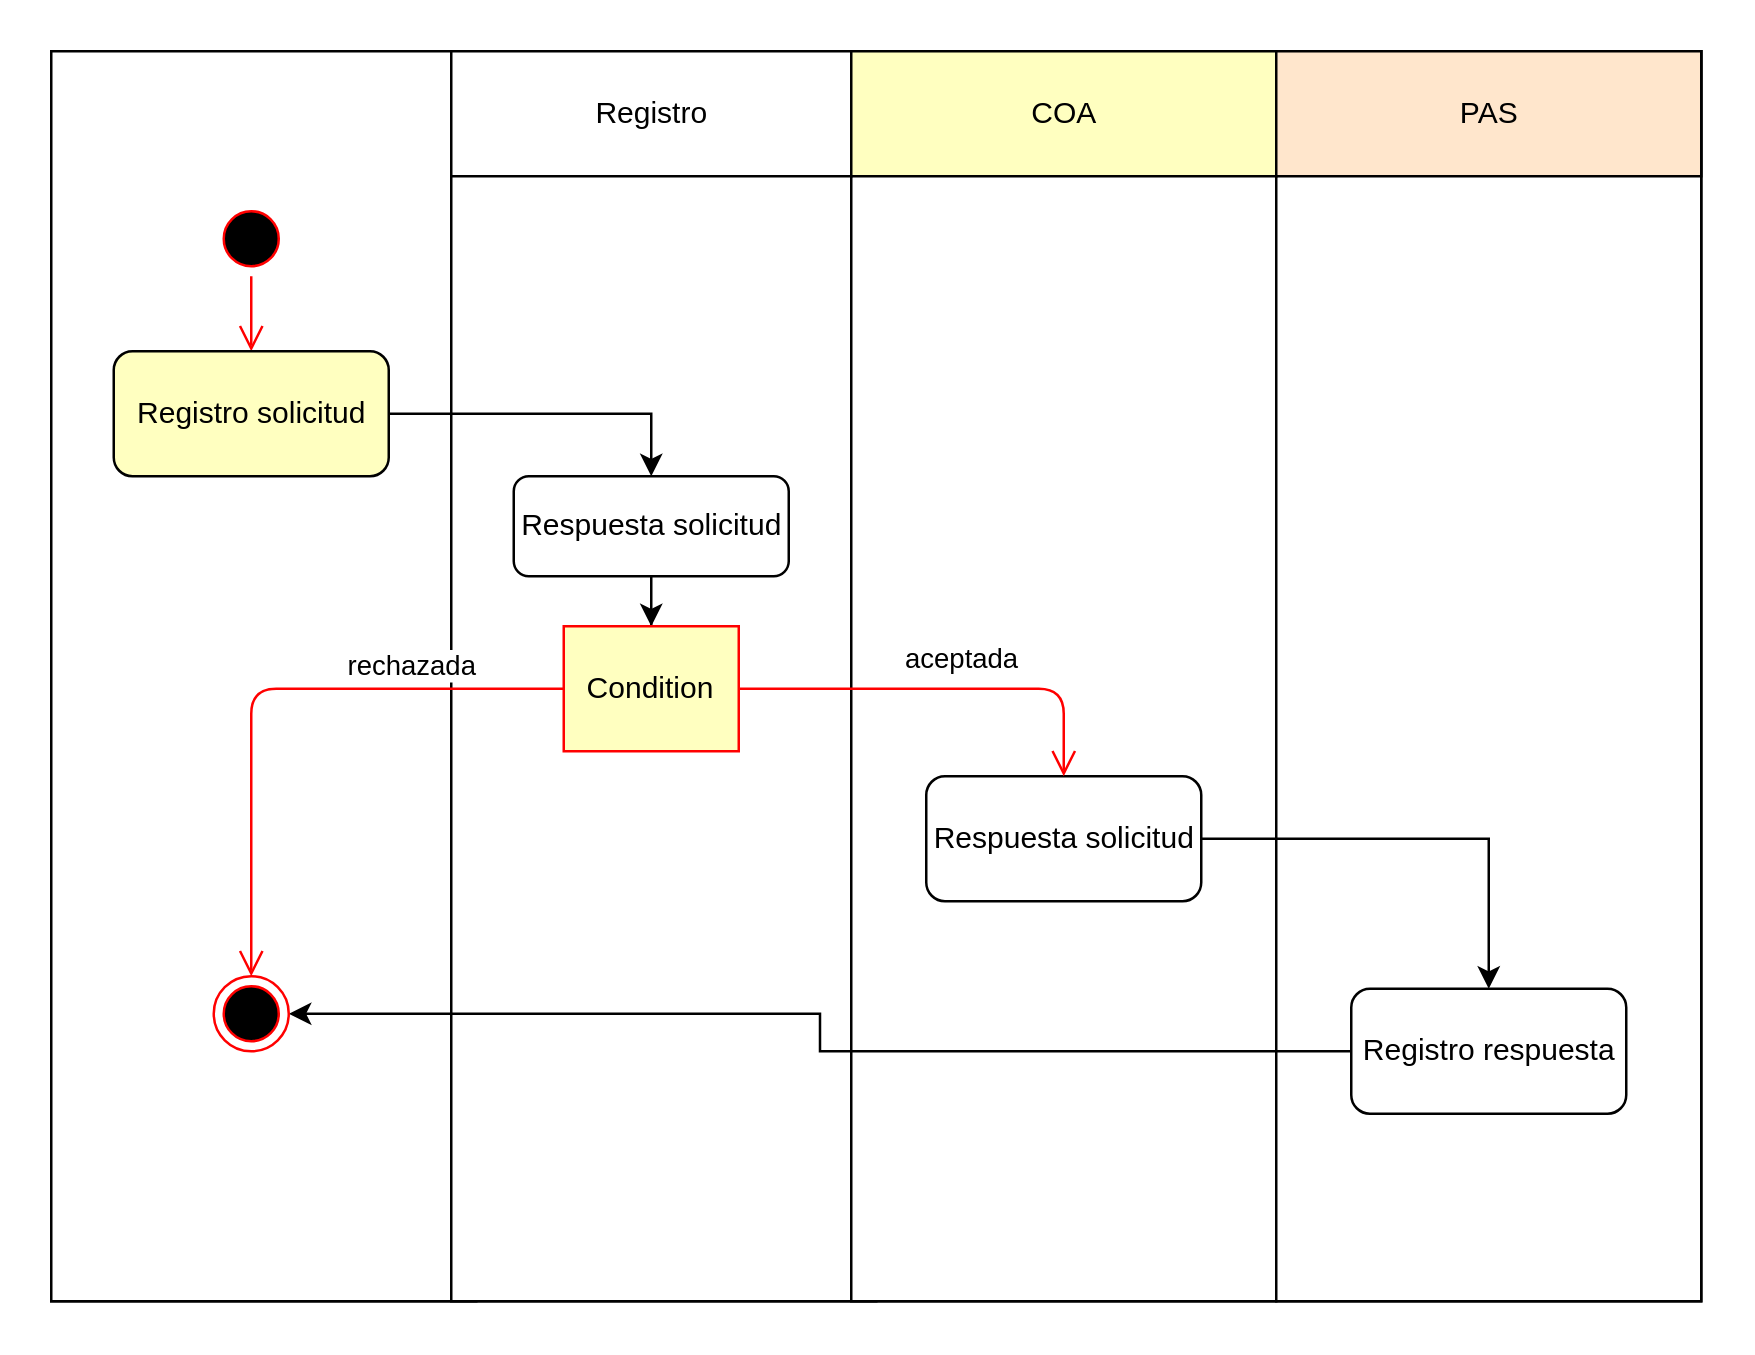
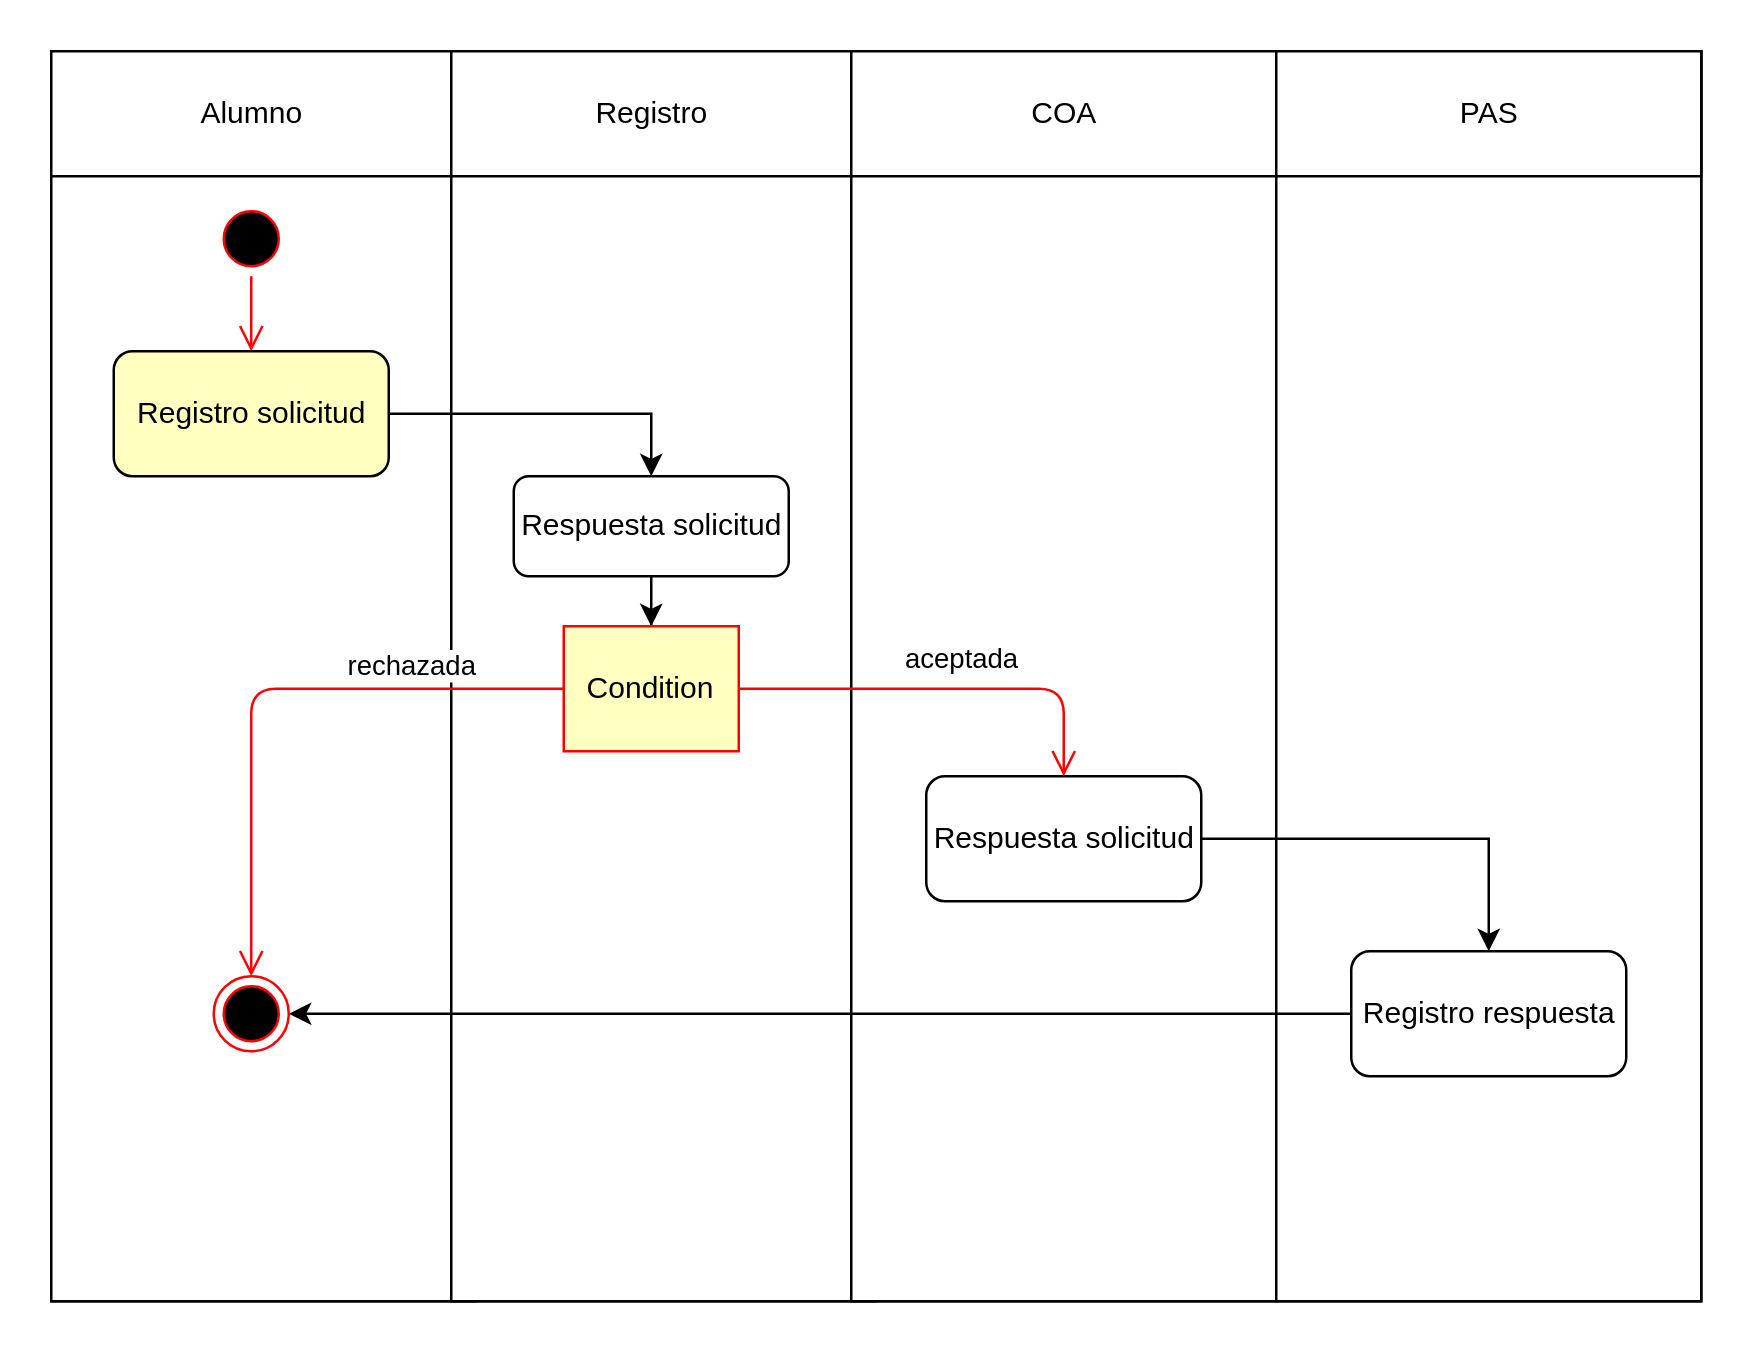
none -> (251, 114)
(1064, 114) -> (1064, 114)
(1489, 114) -> (1489, 114)
(1489, 1051) -> (1489, 1014)
